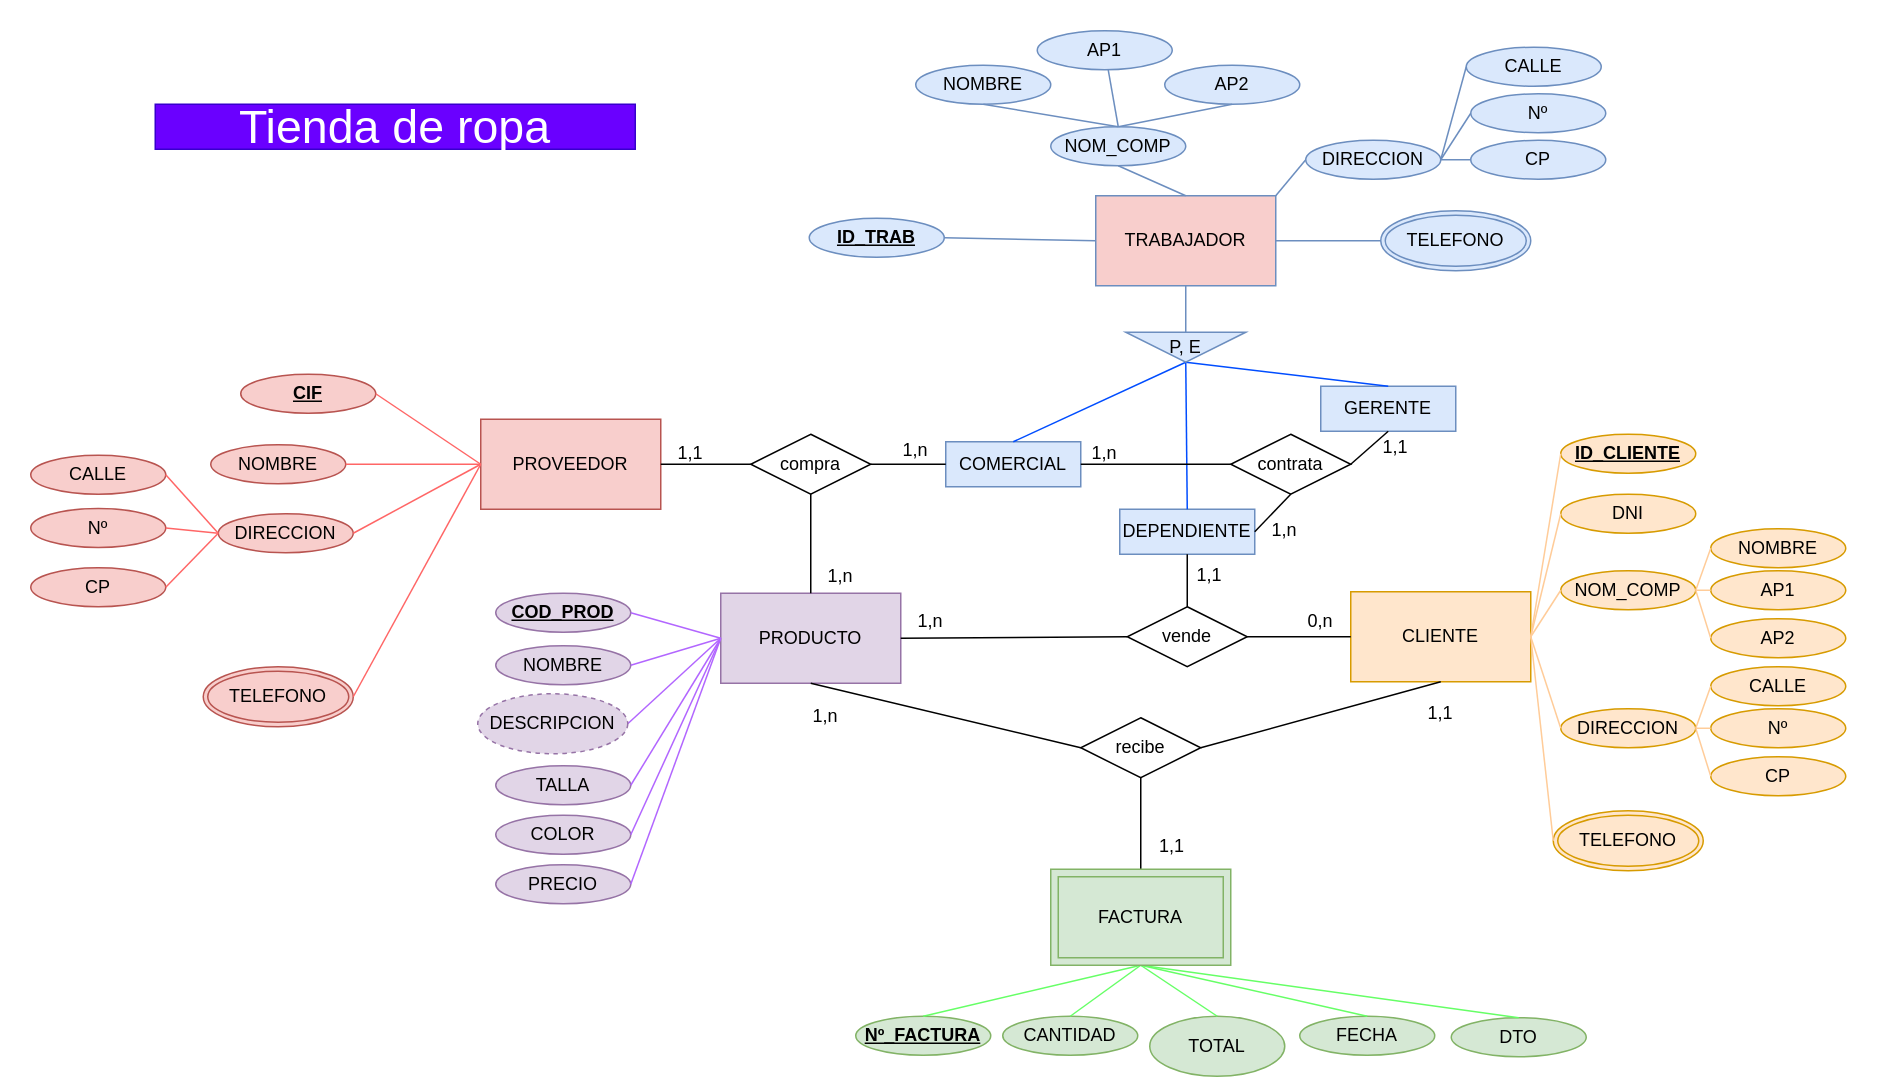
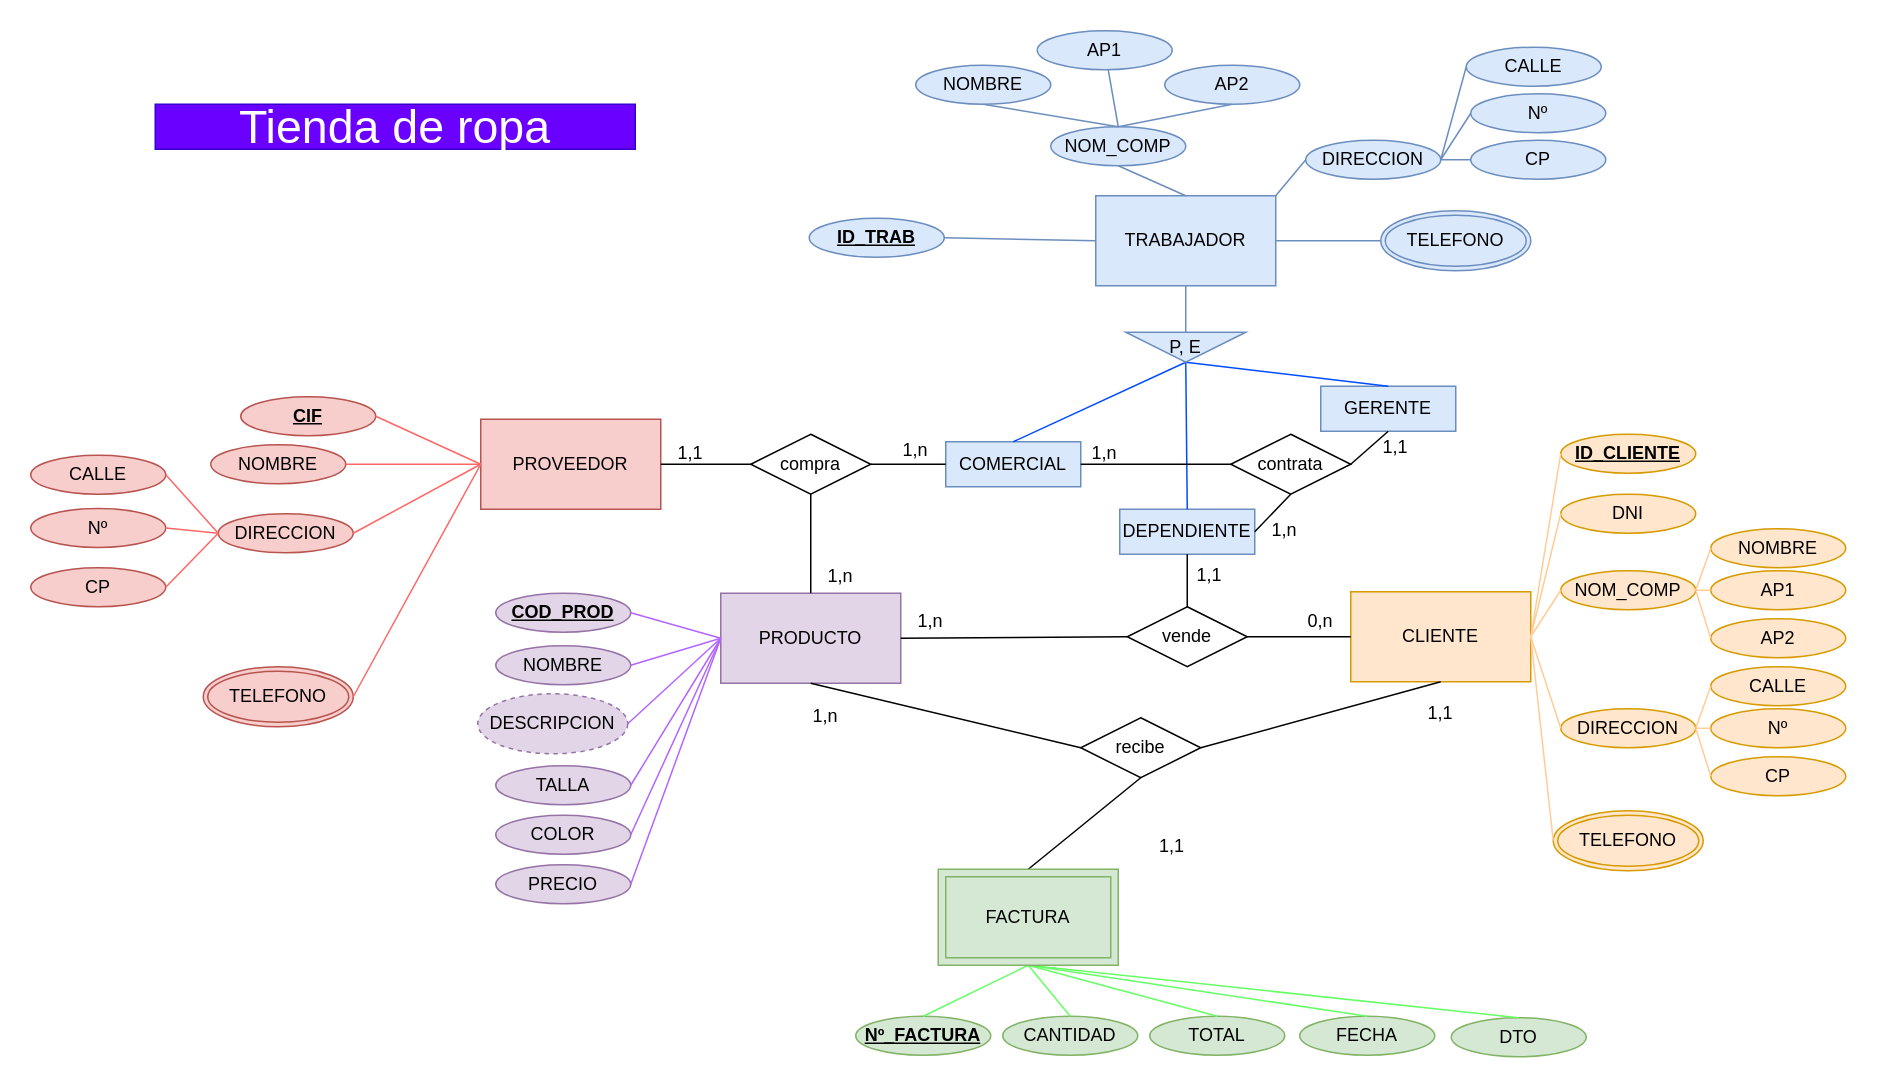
(1186, 241) -> (1186, 241)
(308, 394) -> (308, 416)
(1141, 917) -> (1028, 917)
(1217, 1046) -> (1217, 1036)
